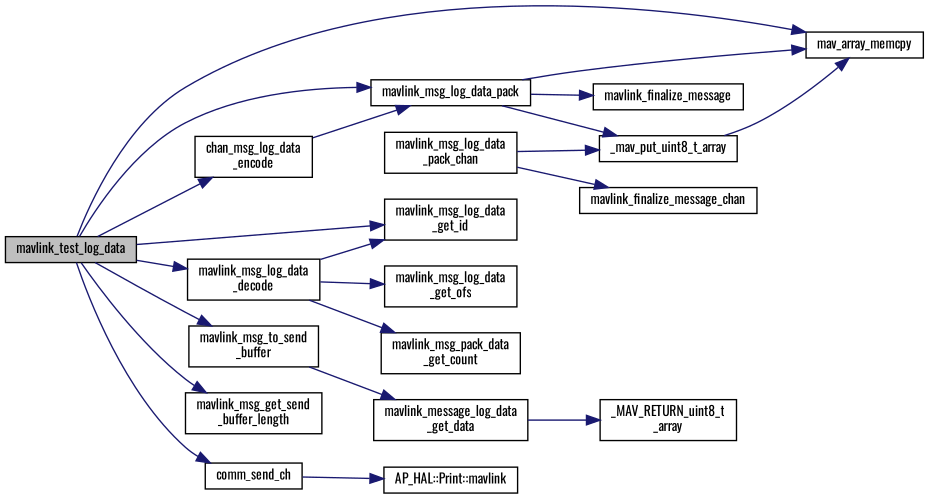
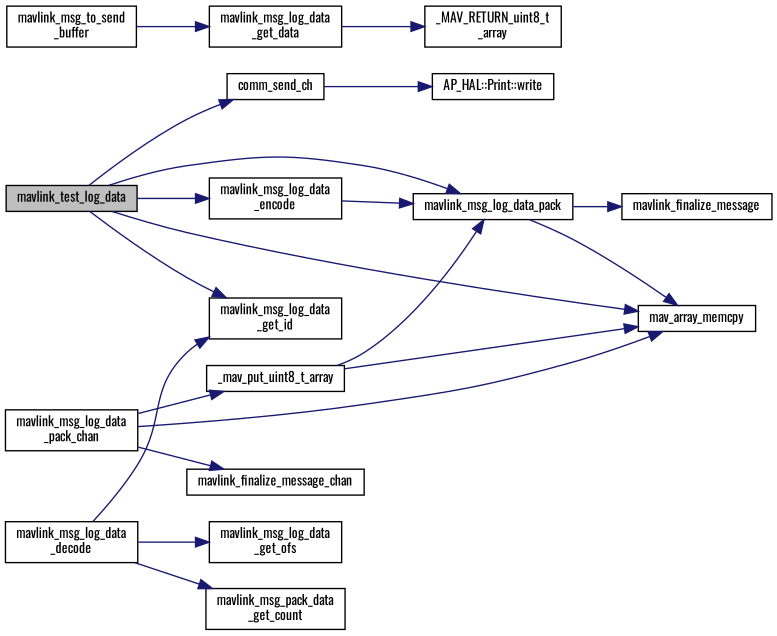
(553, 119) -> (416, 309)
(254, 157) -> (276, 198)
(155, 263) -> none
(147, 291) -> none
none -> (397, 400)
(254, 413) -> none
(451, 420) -> (276, 27)
(451, 480) -> (493, 87)
